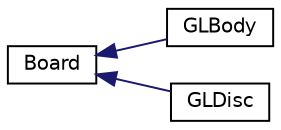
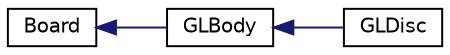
(143, 85) -> (319, 28)
